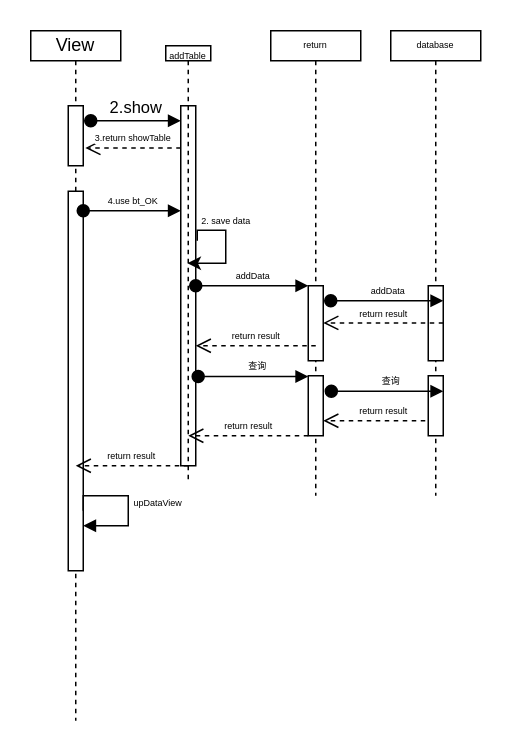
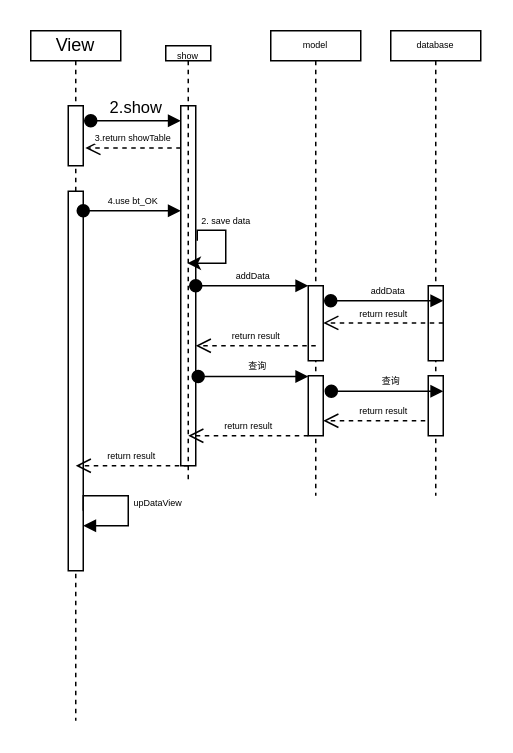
(316, 46) -> (316, 46)
(188, 53) -> (188, 53)
